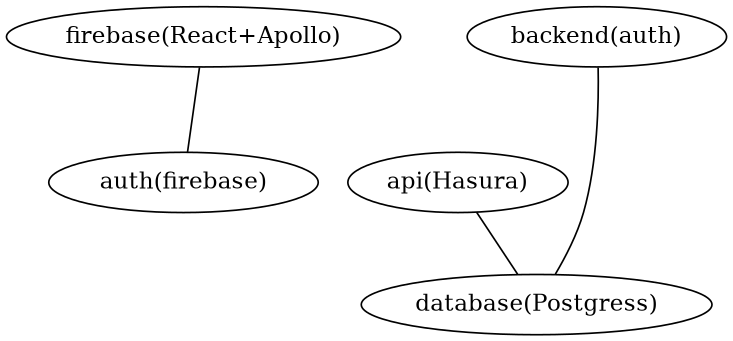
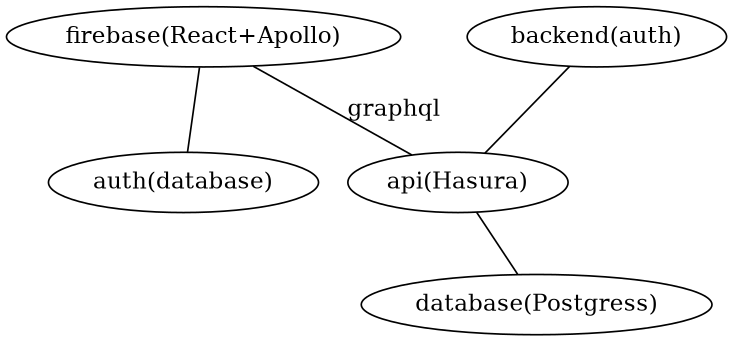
none -> (333, 111)
(592, 174) -> (527, 110)
(183, 182) -> (183, 182)
